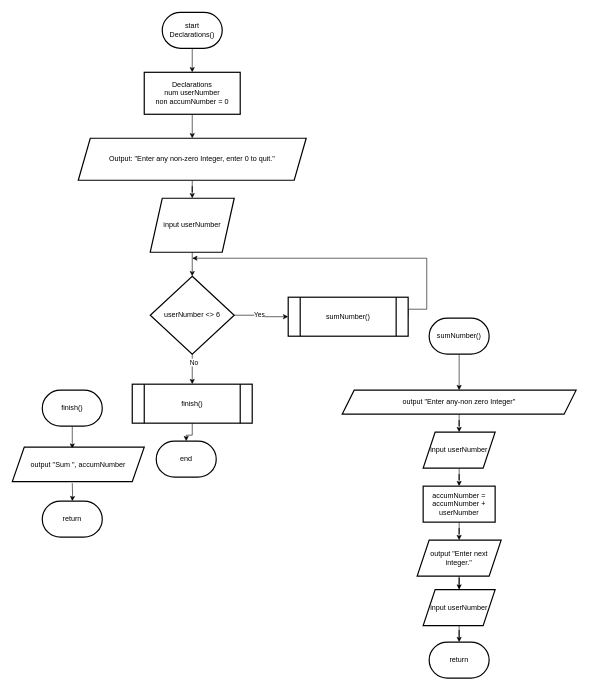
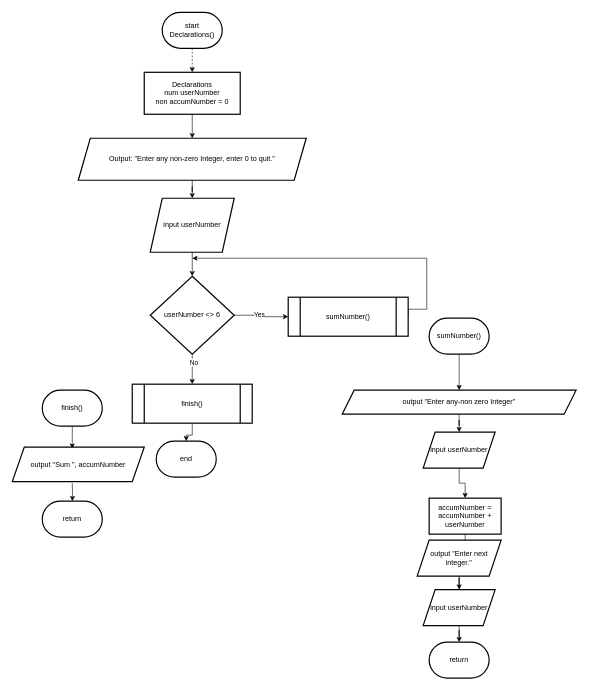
(192, 57) -> (192, 57)
(459, 504) -> (465, 516)
